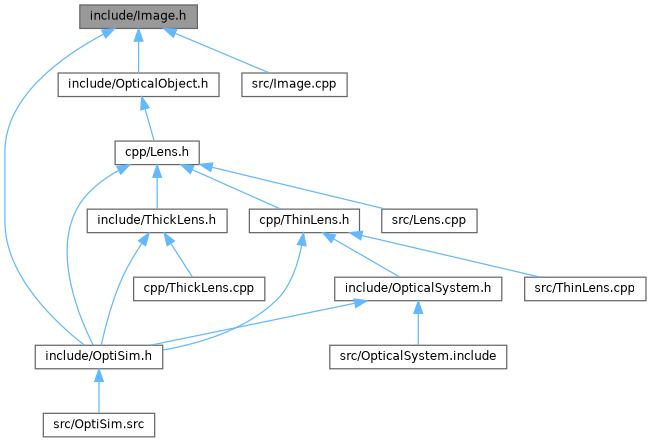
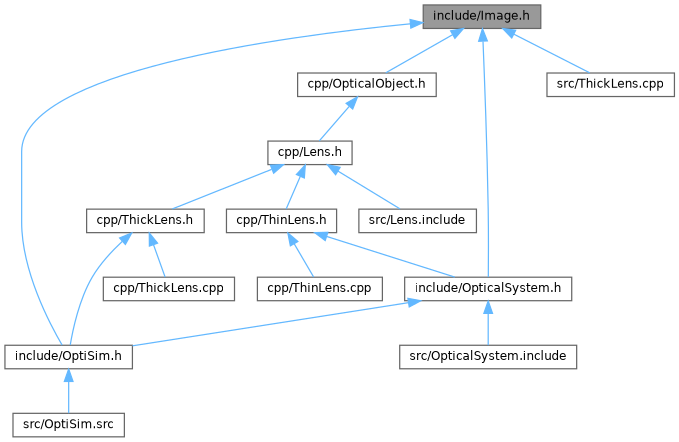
(139, 85) -> (367, 85)
(295, 85) -> (611, 85)
none -> (487, 159)
(157, 221) -> (145, 221)
(429, 221) -> (418, 221)
(67, 250) -> none
(585, 289) -> (320, 289)
(259, 314) -> none
